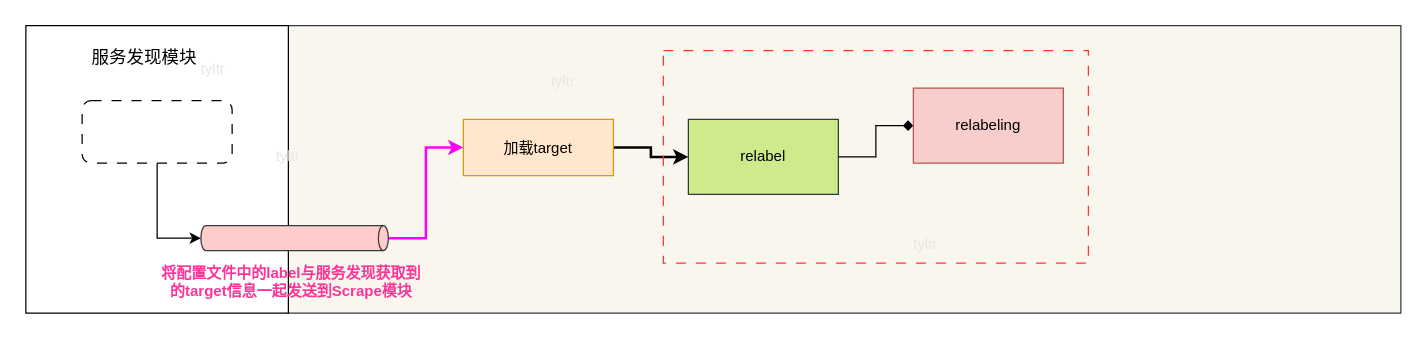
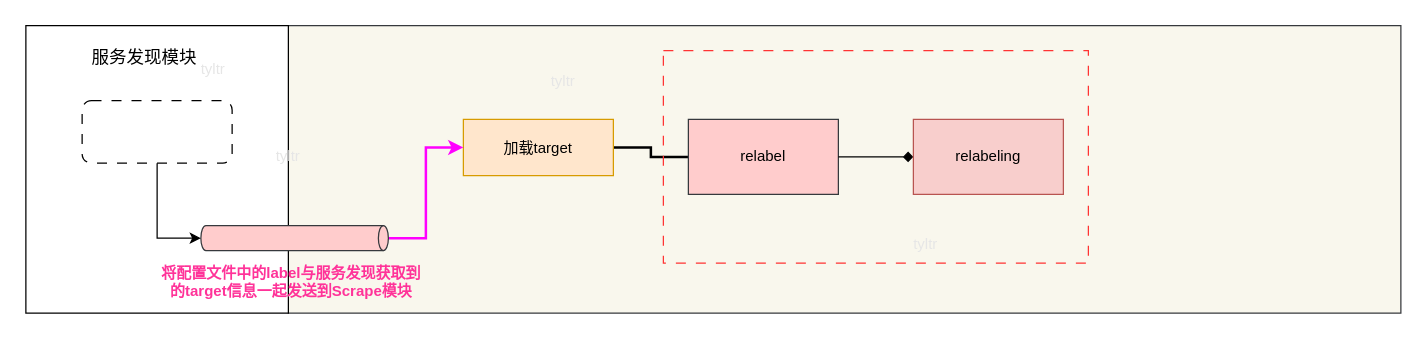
(988, 126) -> (988, 157)
(675, 157) -> (679, 157)
(763, 157) -> (763, 157)
